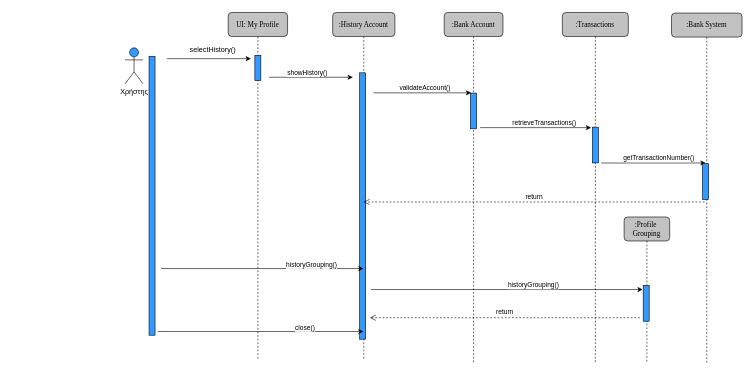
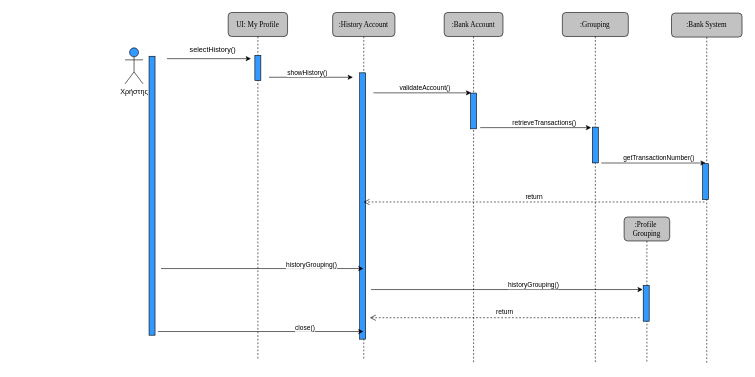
(596, 24) -> (596, 24)
